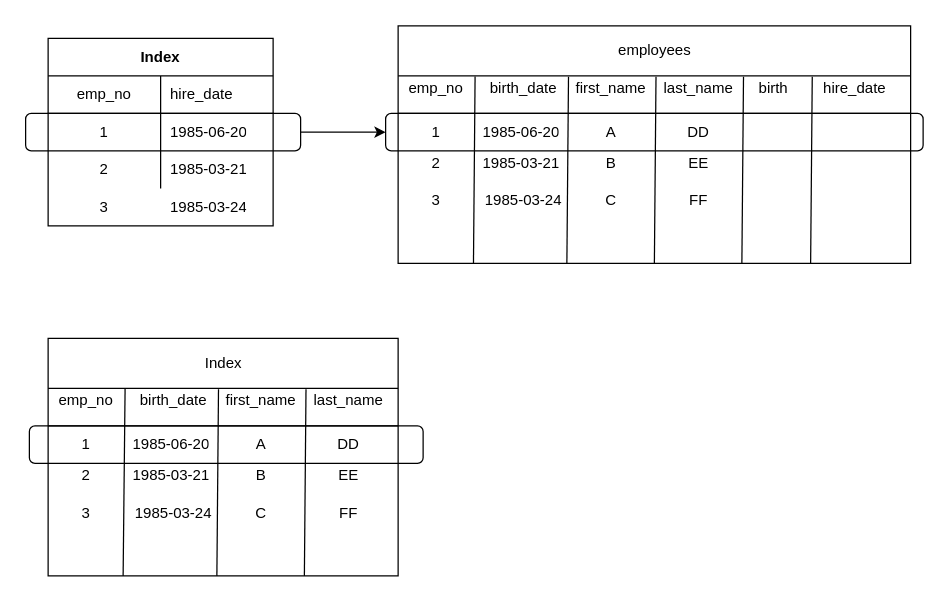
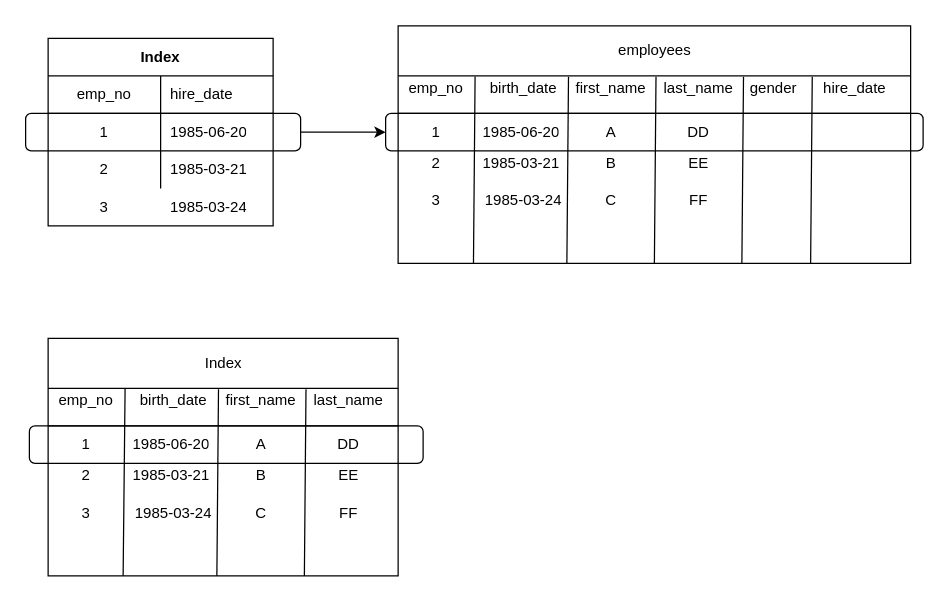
(774, 88) -> (774, 88)
